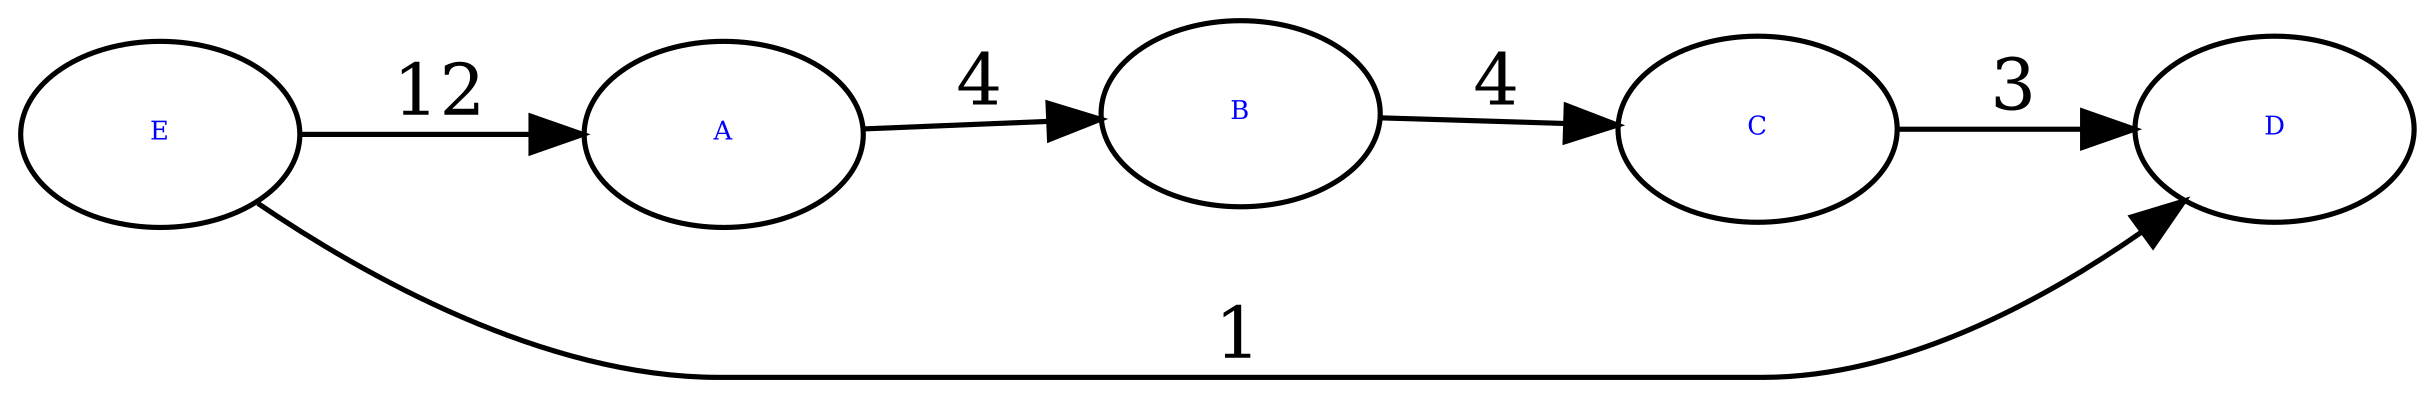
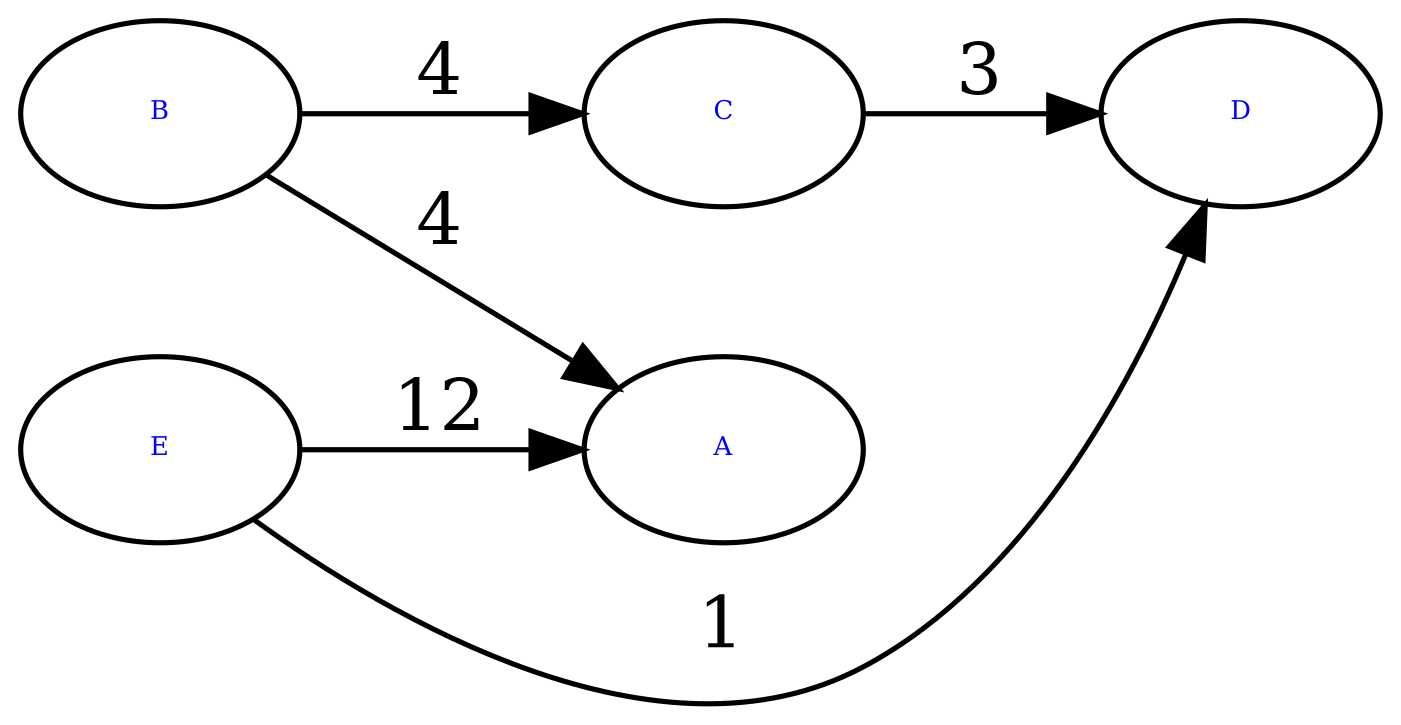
(956, 125) -> (420, 268)
